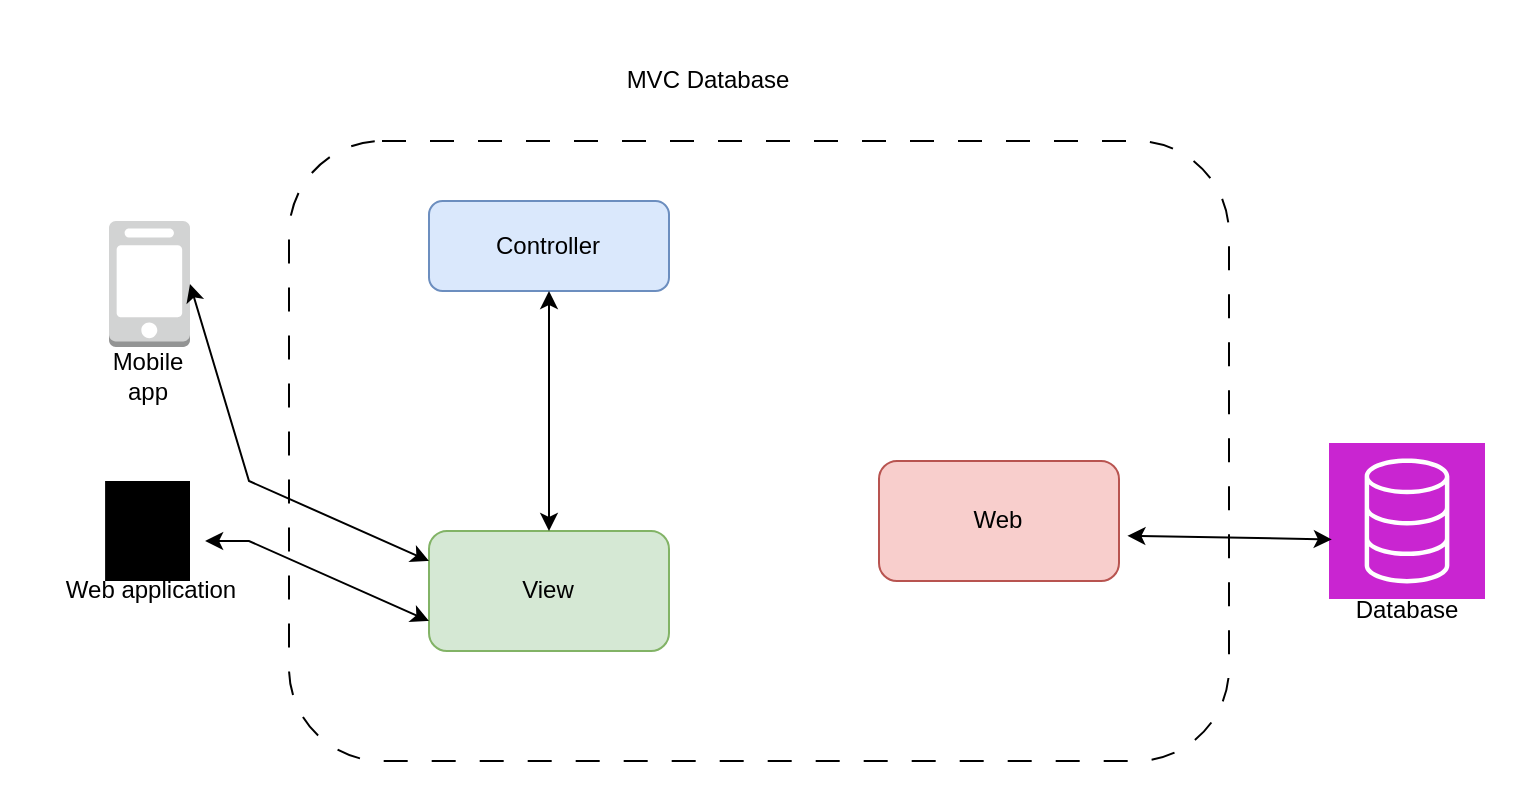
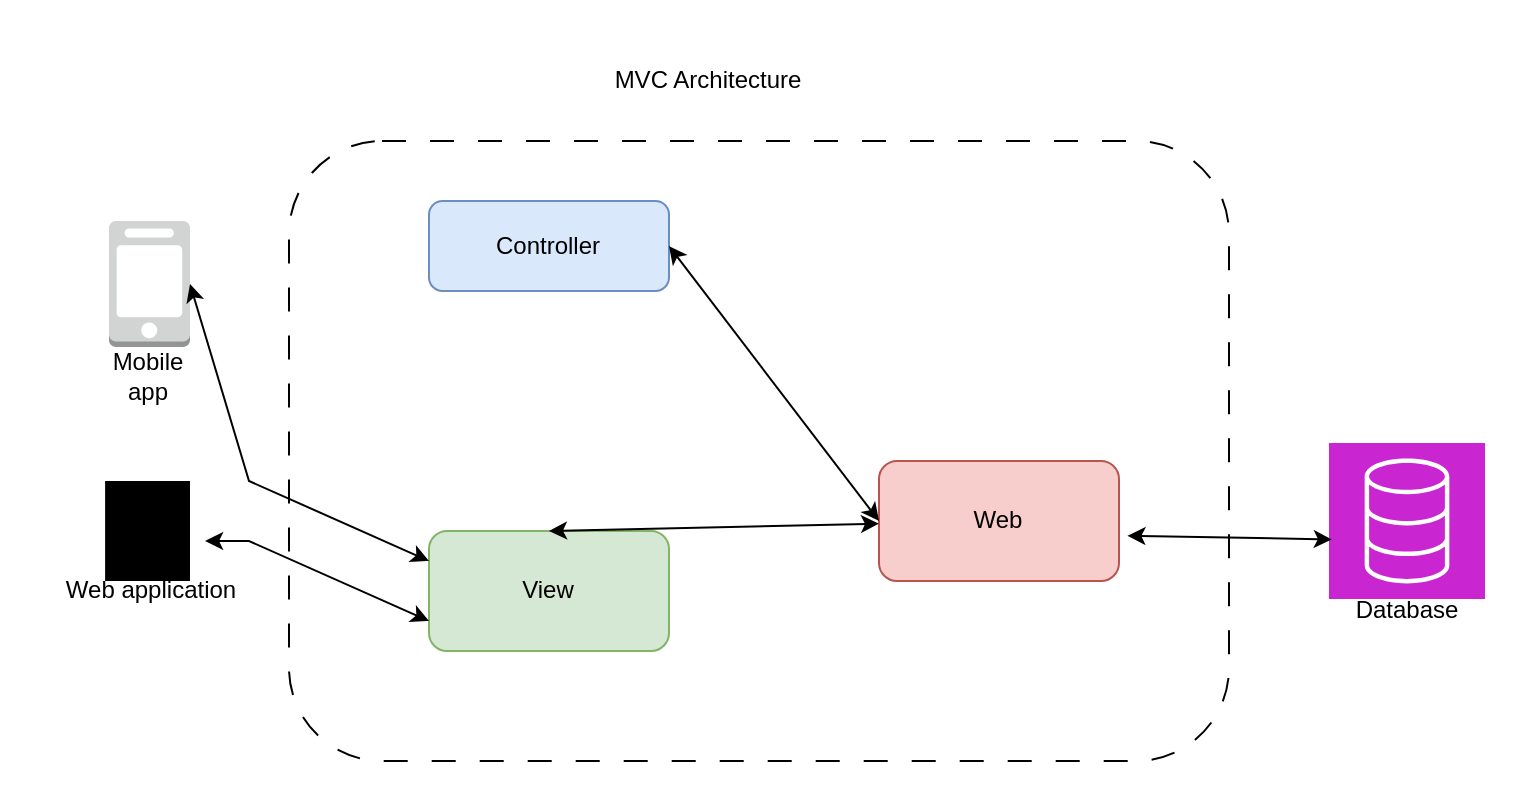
(709, 81) -> (709, 81)
none -> (774, 384)
(549, 411) -> (714, 527)
